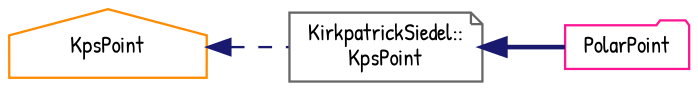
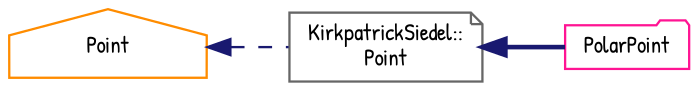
(108, 47) -> (108, 47)
(386, 47) -> (386, 47)
